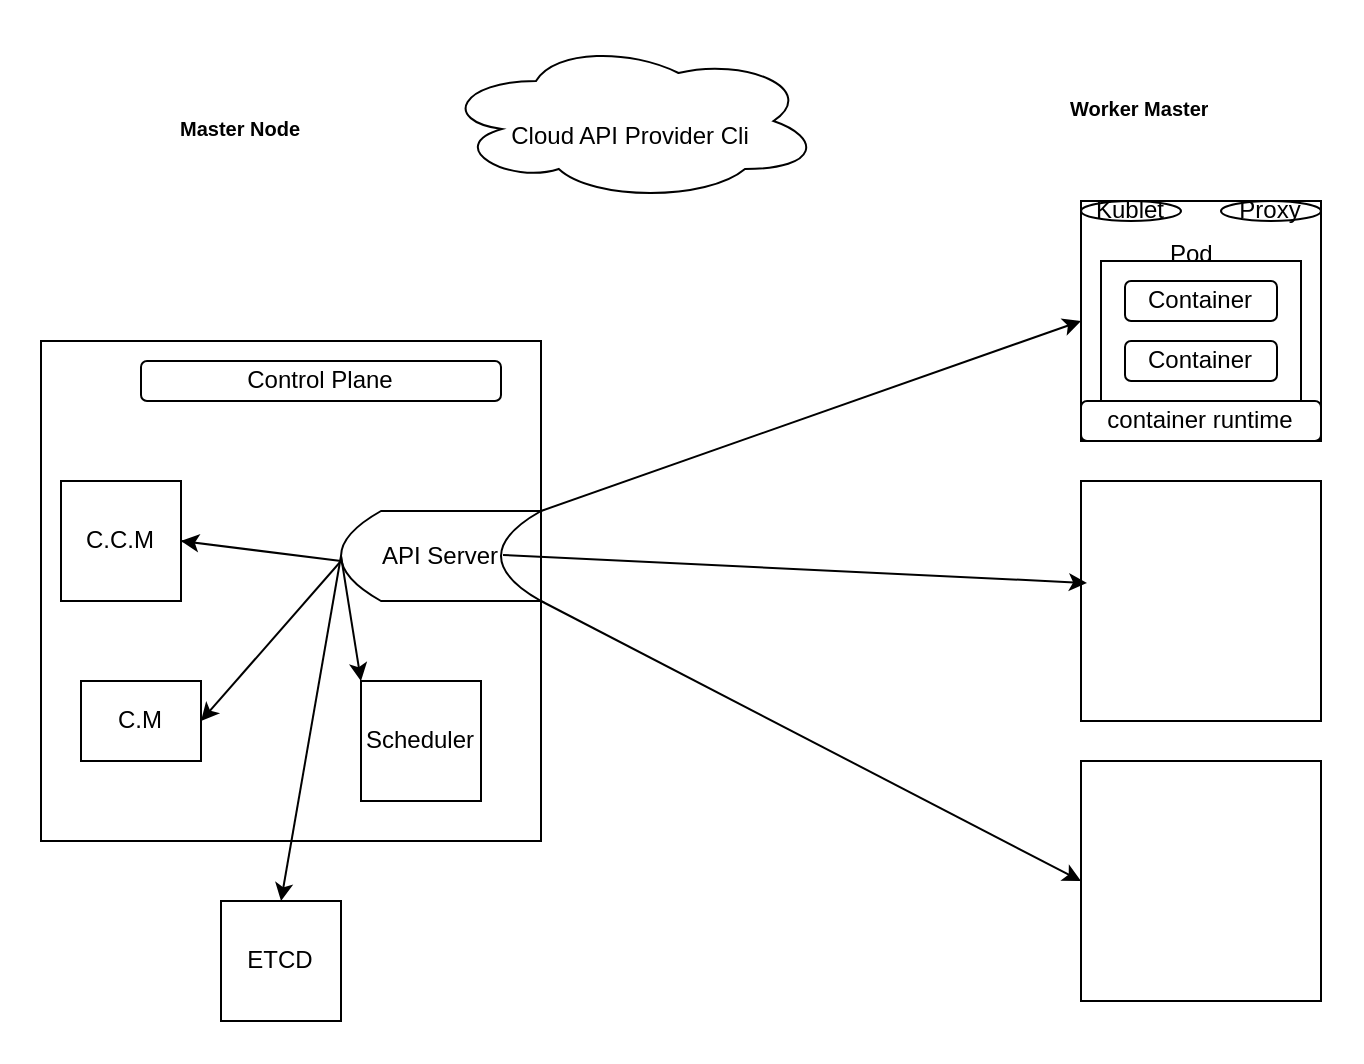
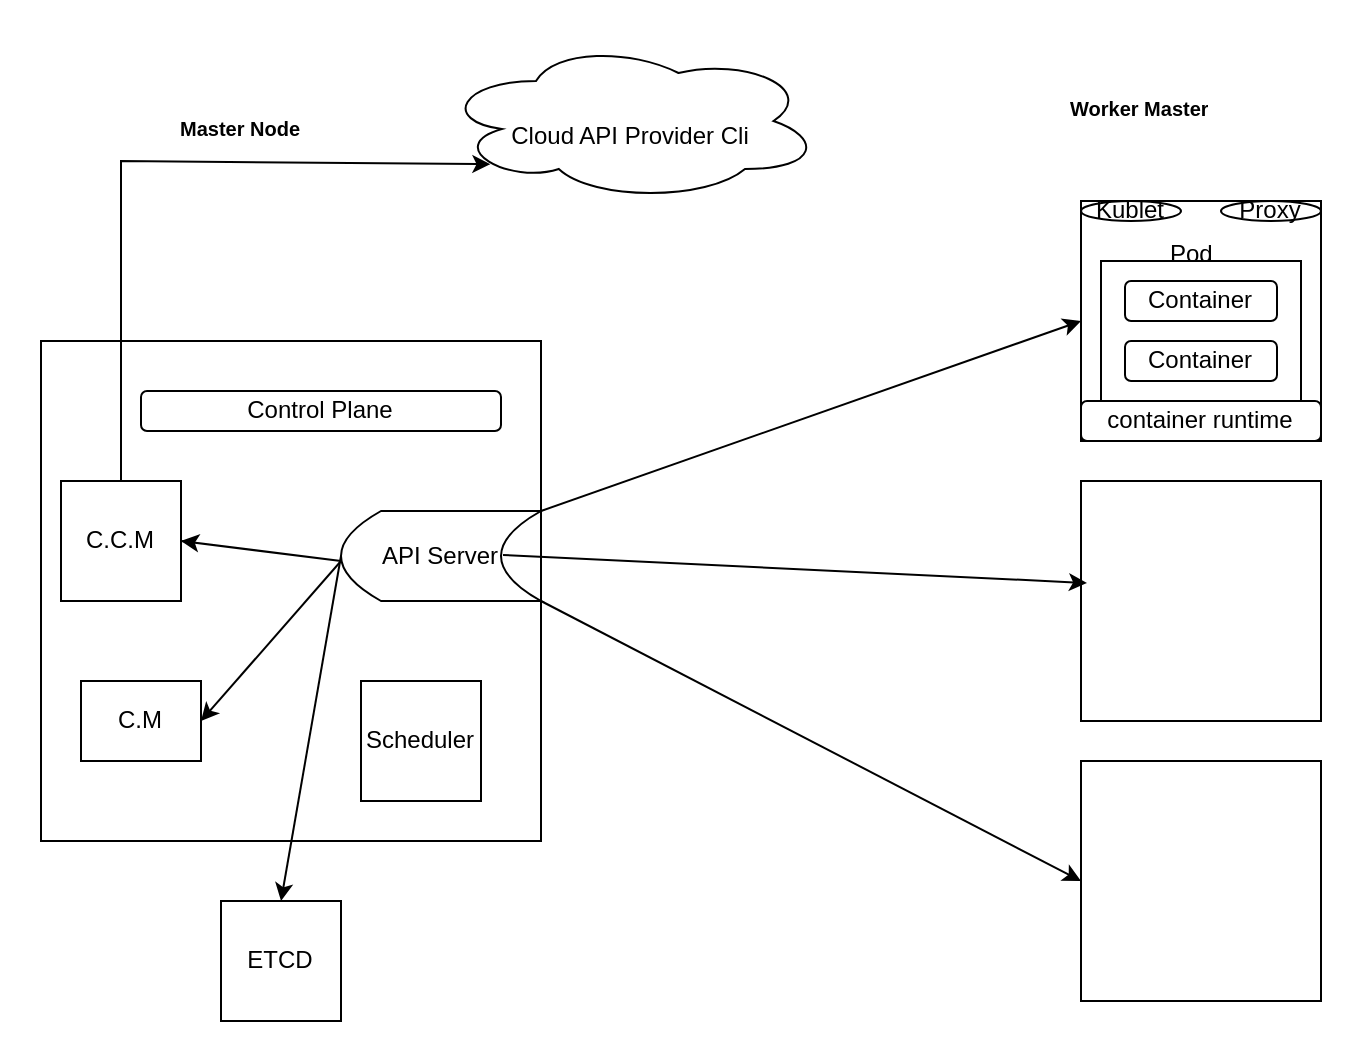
none -> (139, 161)
(321, 381) -> (321, 411)
(351, 617) -> none
